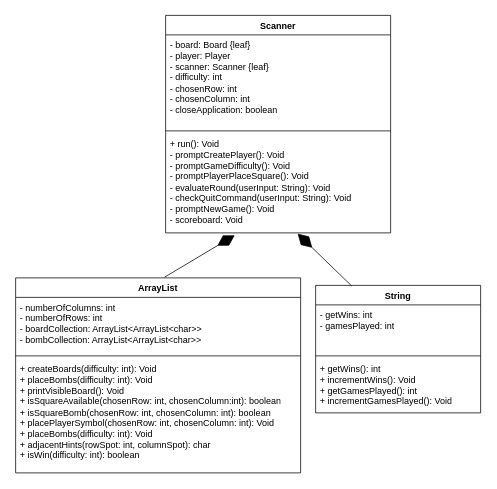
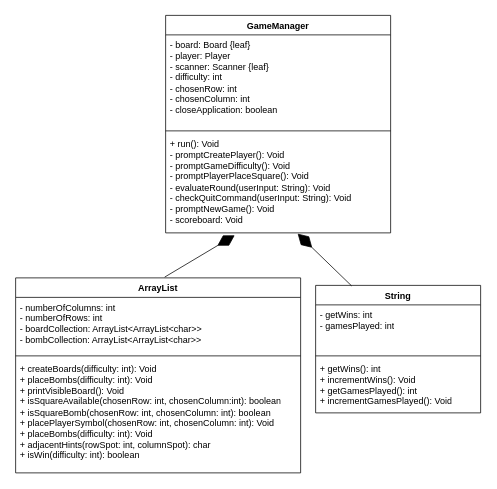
(278, 26) -> (278, 26)
